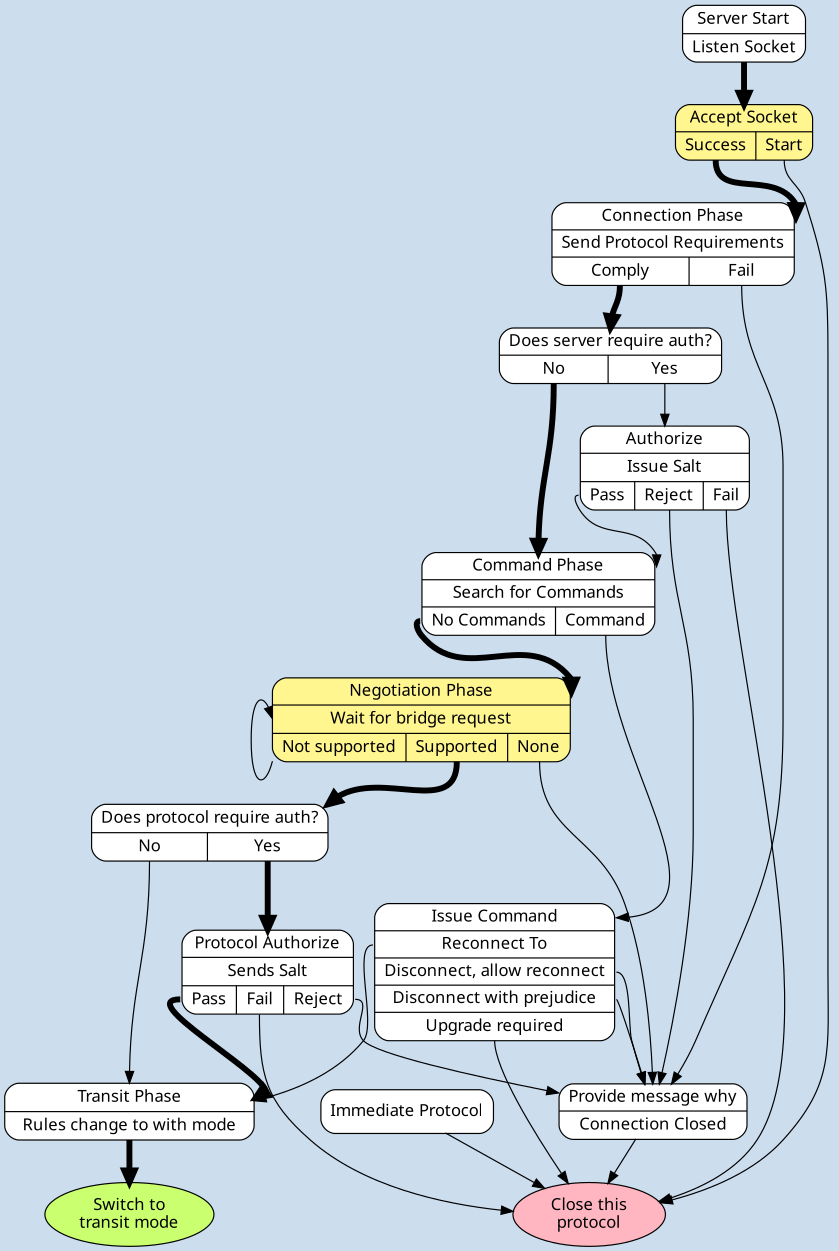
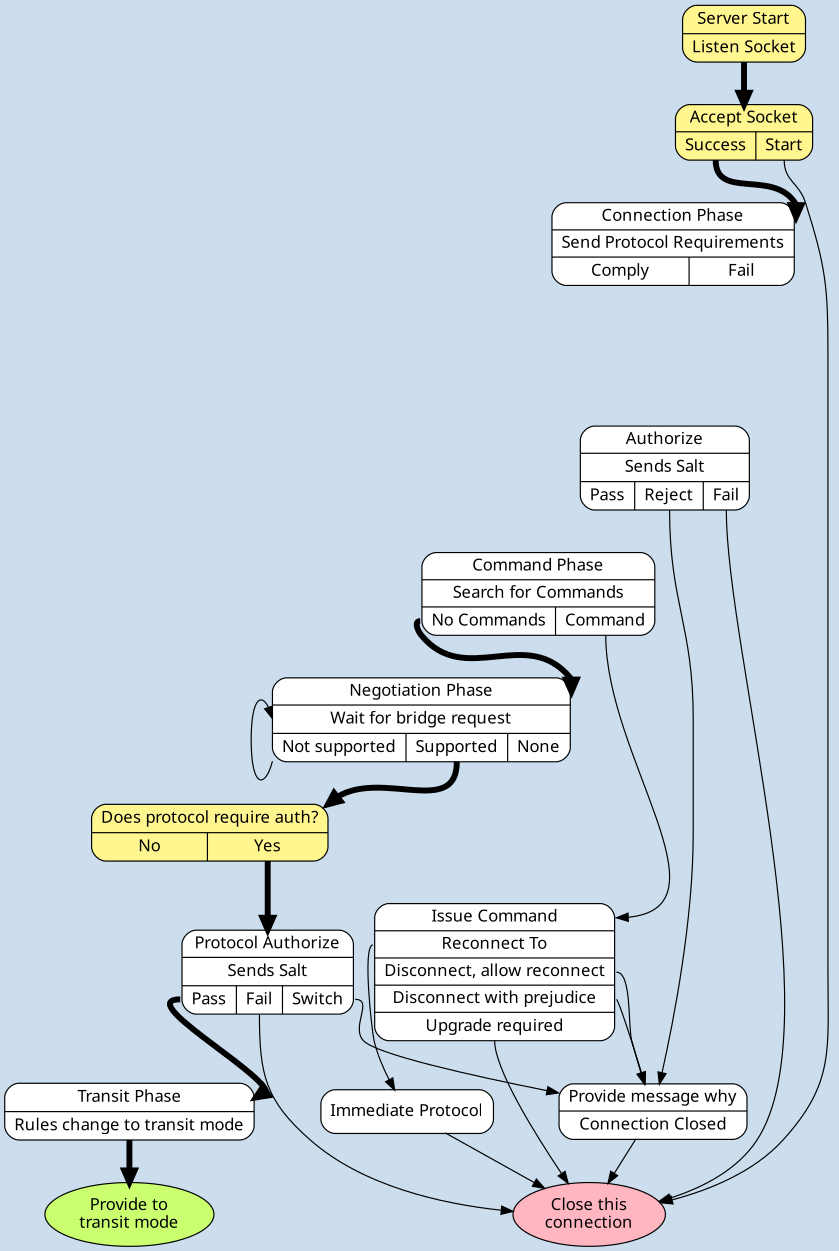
(744, 34) -> (744, 34)
(610, 356) -> none
(665, 467) -> (665, 467)
(610, 530) -> none
(783, 687) -> none
(421, 720) -> (421, 720)
(210, 833) -> (210, 833)
(625, 904) -> none
(140, 966) -> none
(319, 999) -> (318, 999)
(358, 1046) -> (371, 1013)
(129, 1125) -> (129, 1125)
(129, 1214) -> (129, 1214)
(589, 1214) -> (589, 1214)
